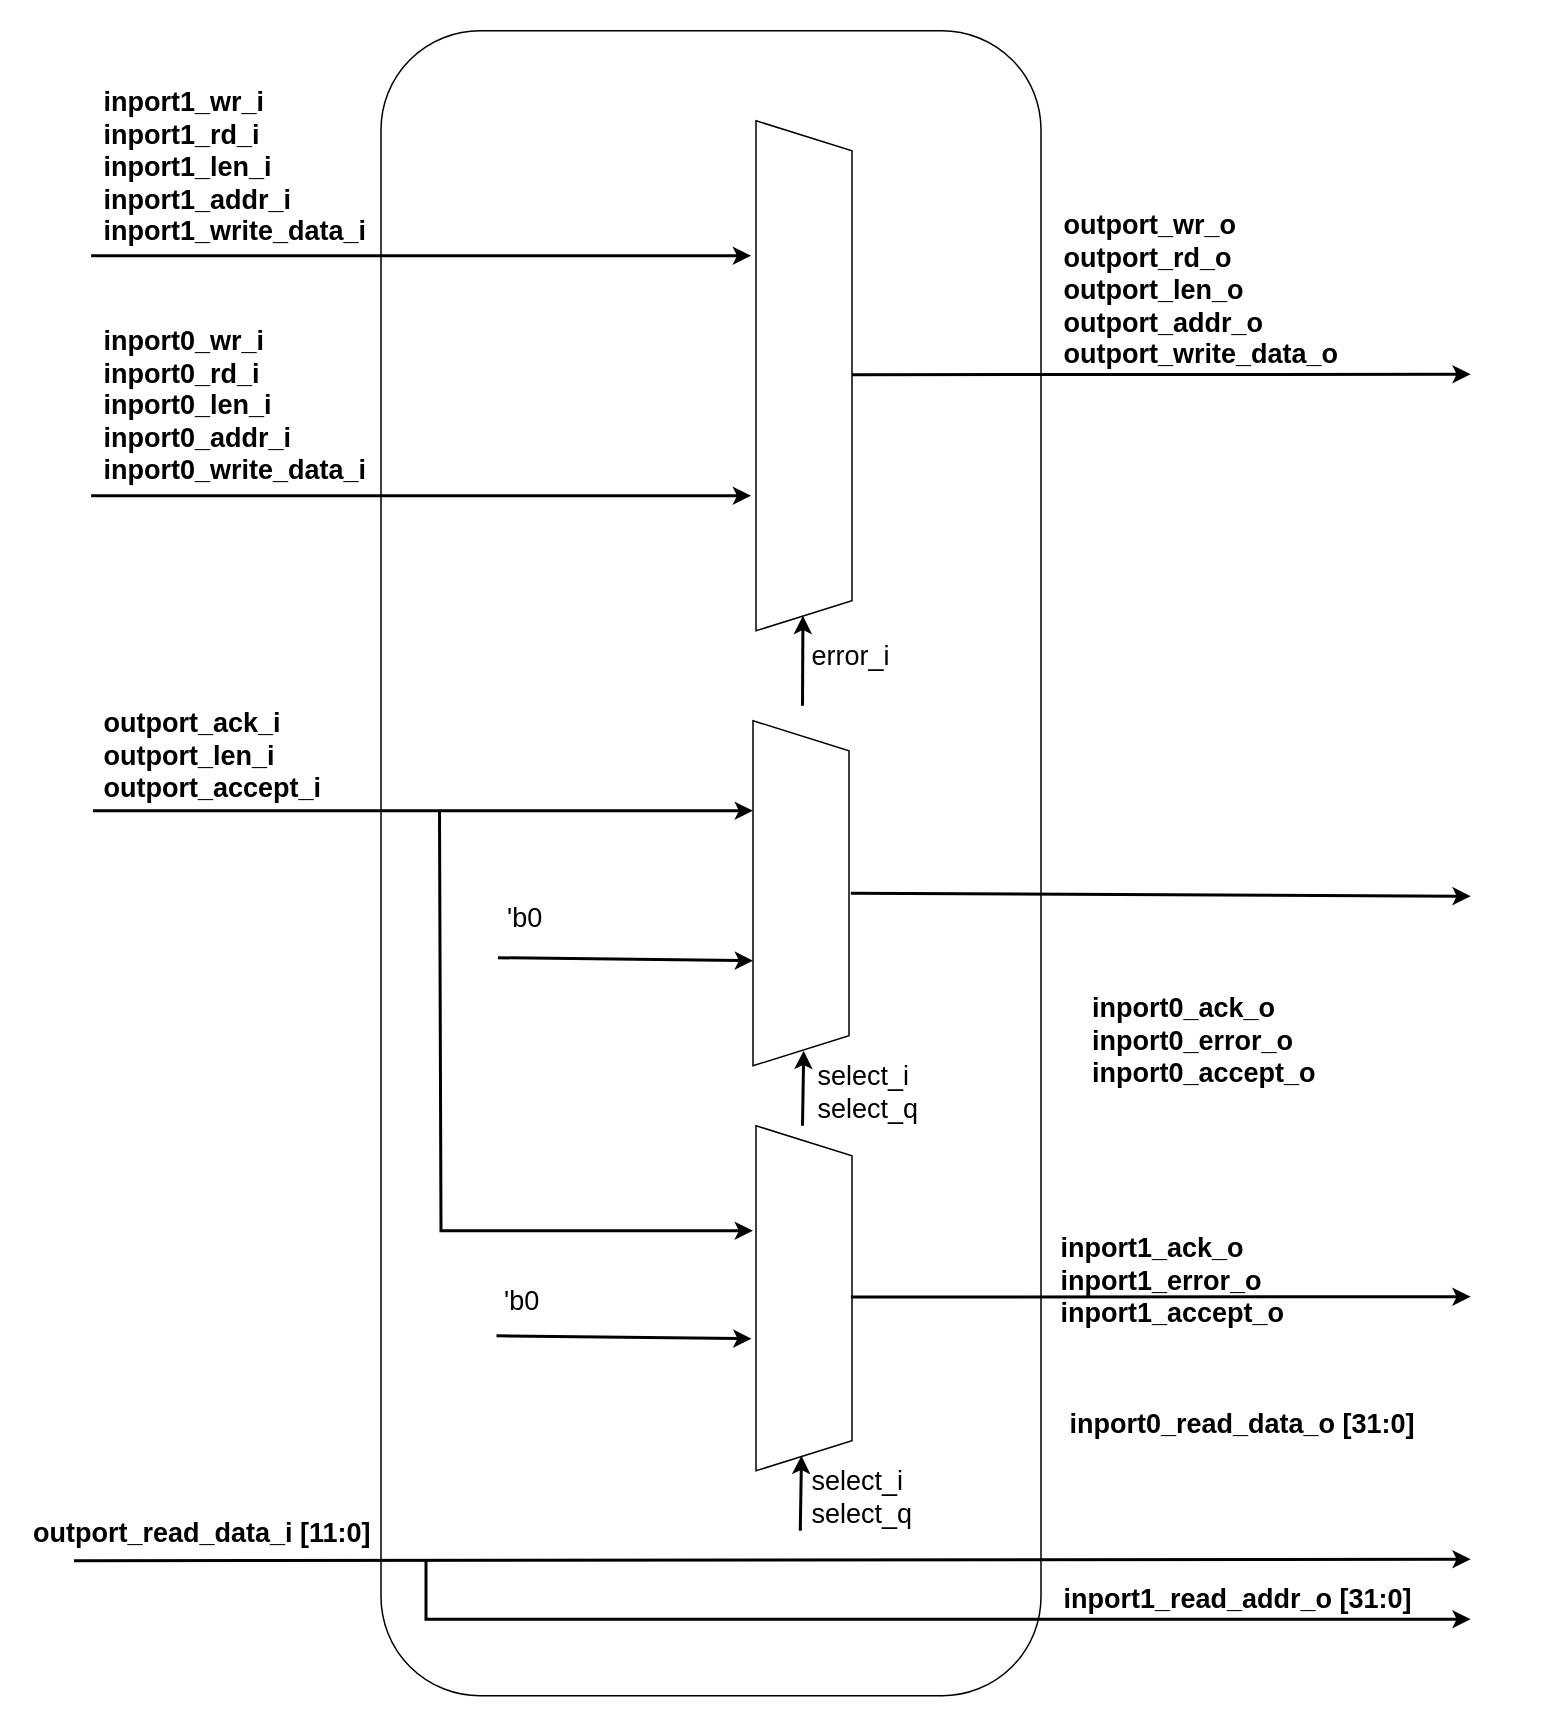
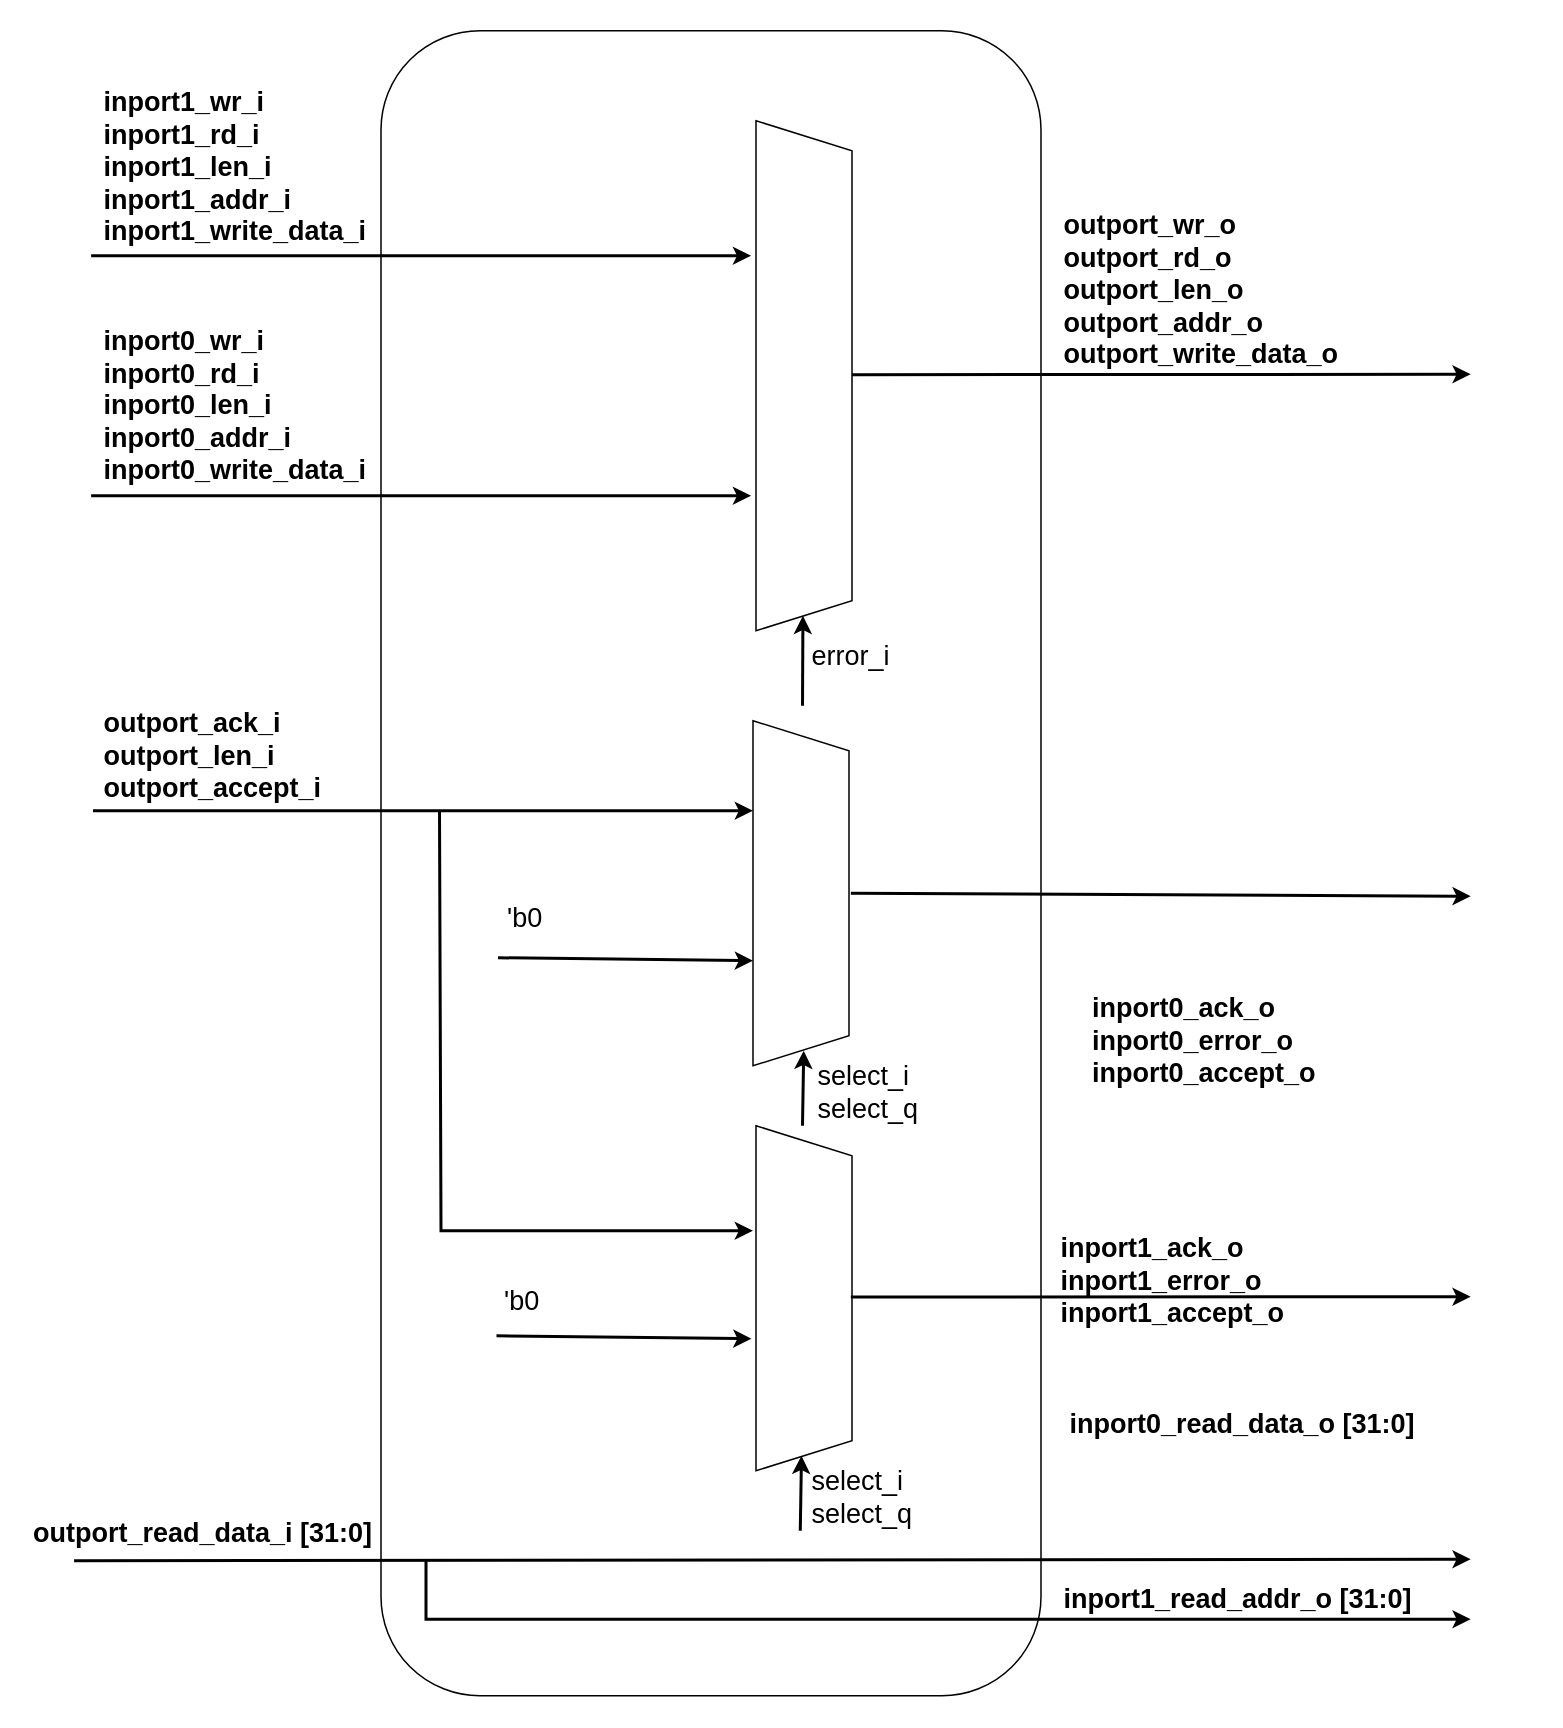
(158, 1530) -> (158, 1530)
